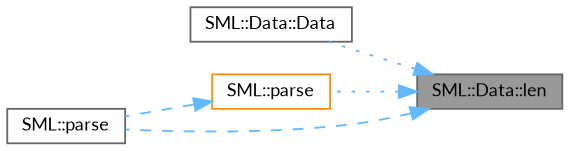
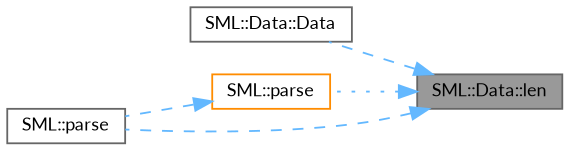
(372, 55) -> (372, 55)
